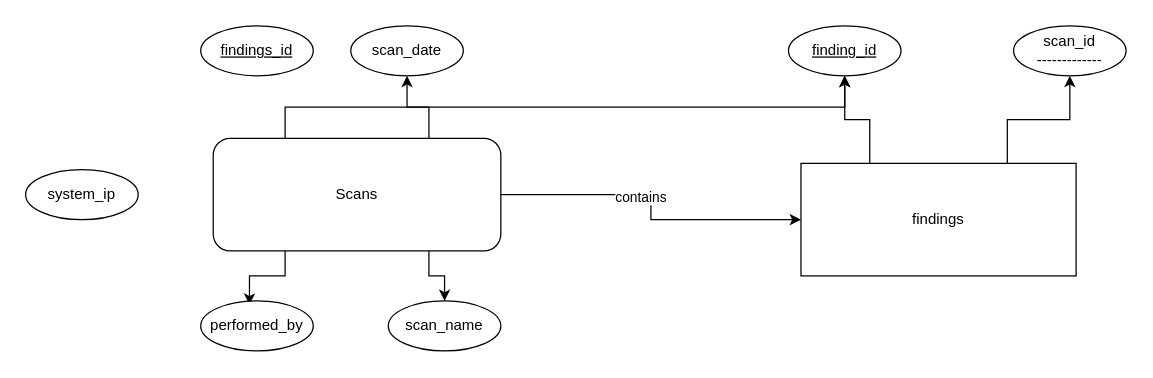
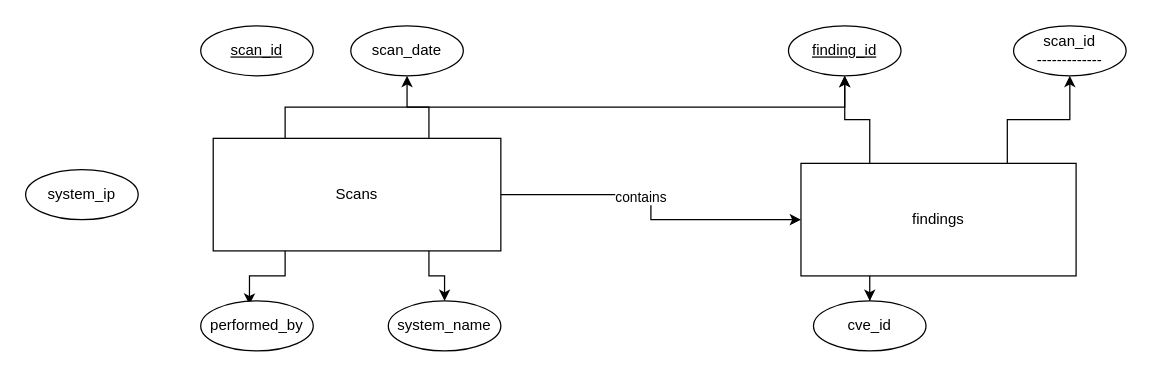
(257, 51) -> (257, 51)
(357, 194) -> (357, 194)
none -> (869, 293)
(444, 326) -> (444, 326)
none -> (869, 326)
